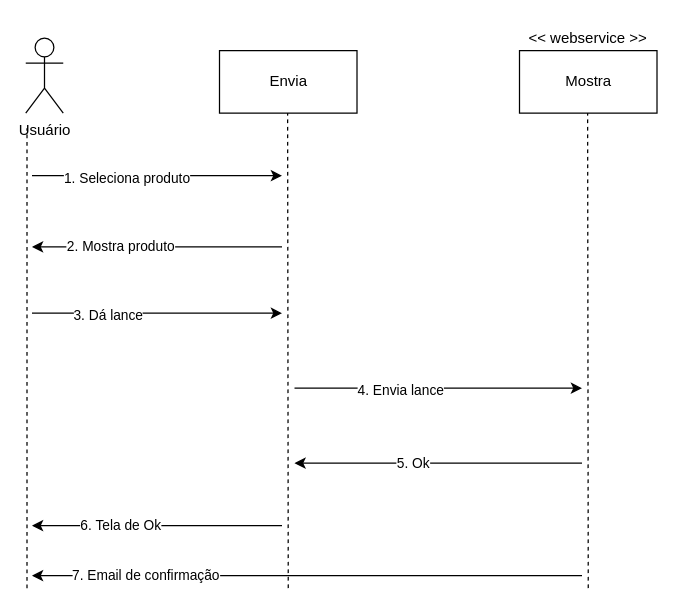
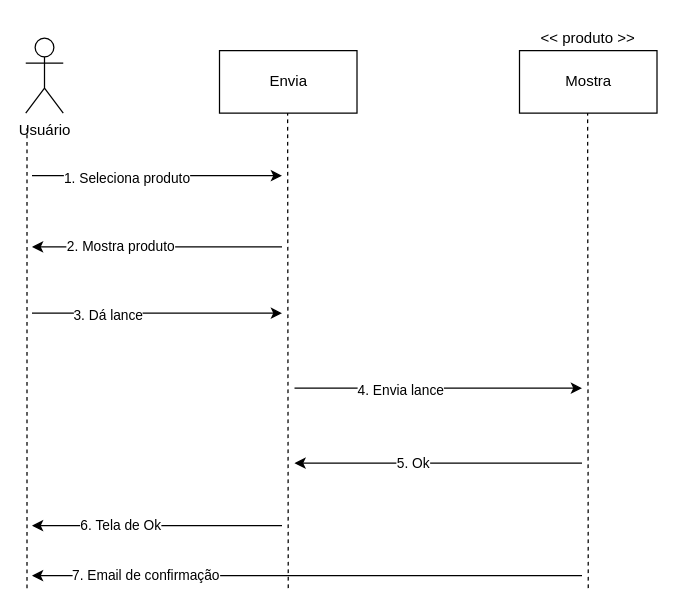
(588, 38) -> (588, 38)
